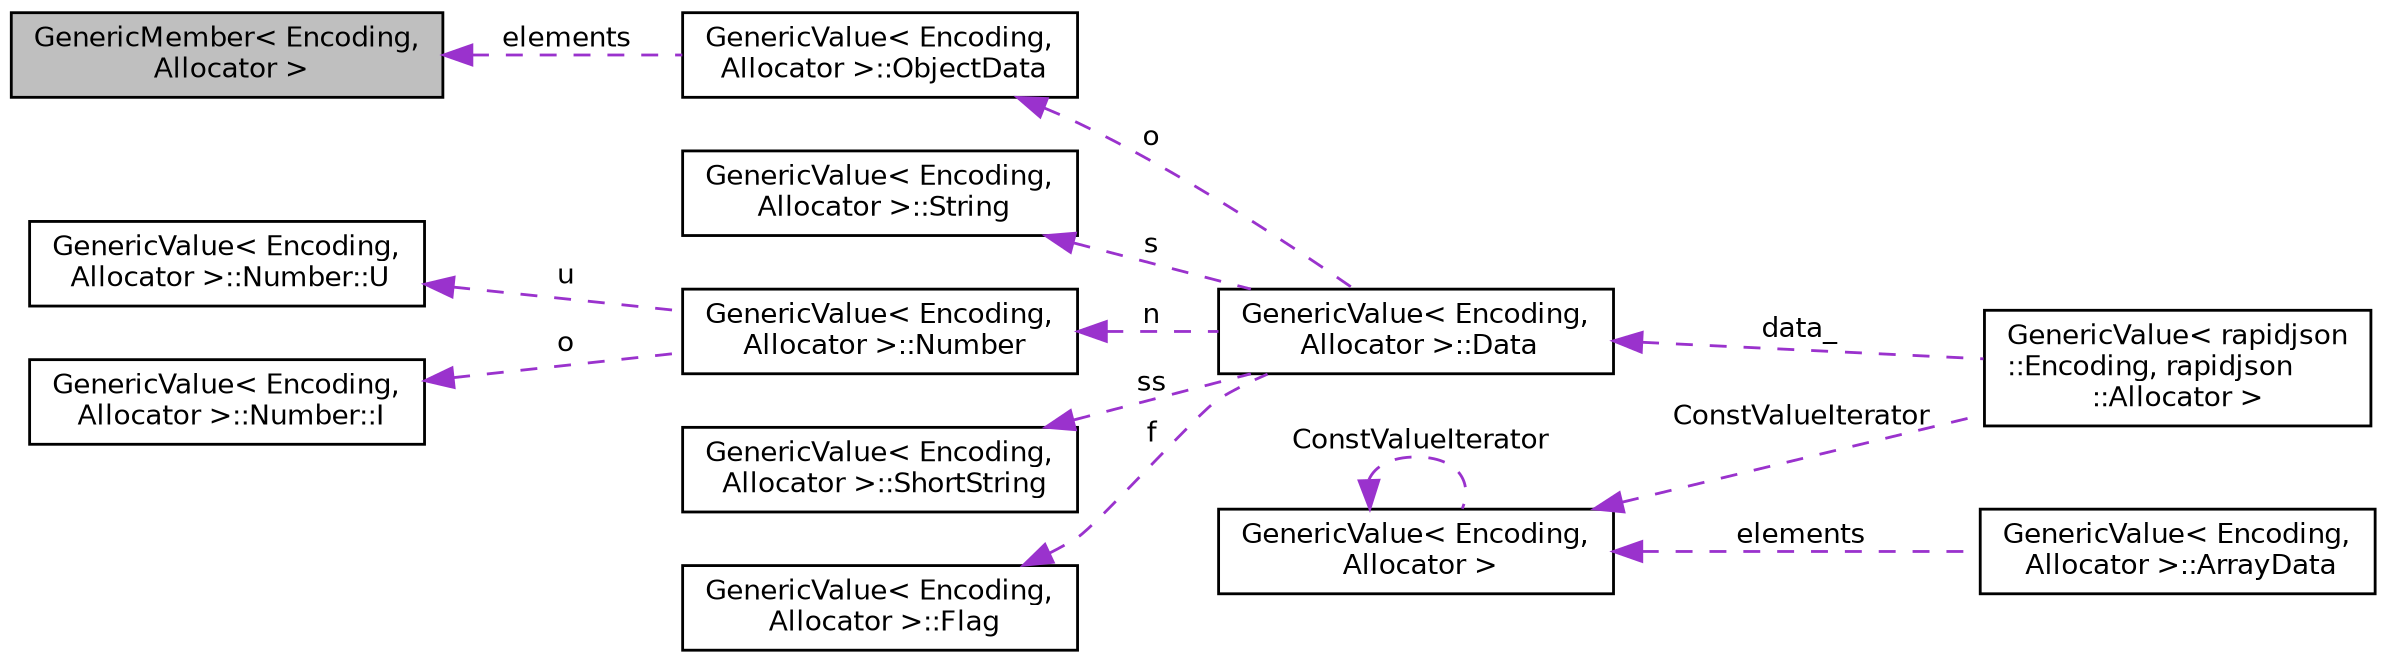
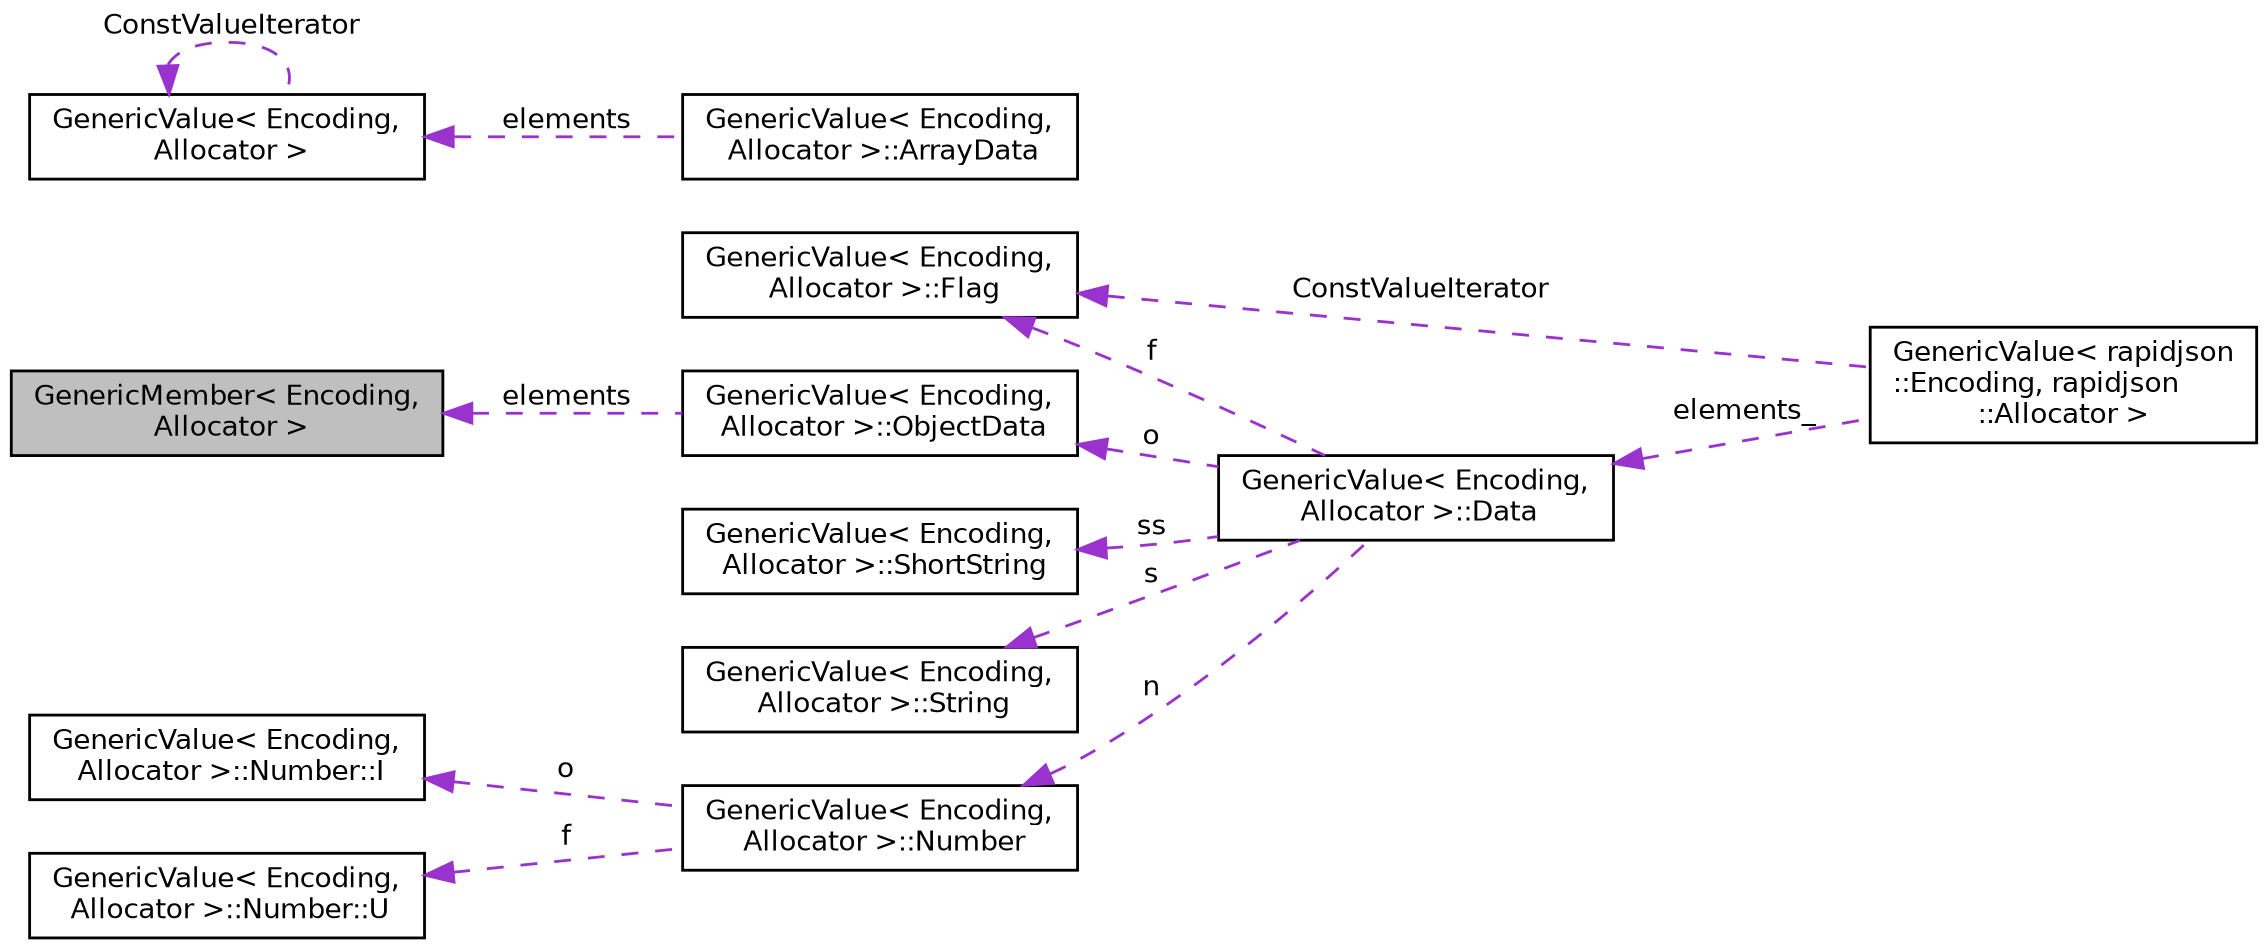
(563, 276) -> (563, 838)
(1797, 330) -> (1742, 412)
(1803, 458) -> (1488, 332)
